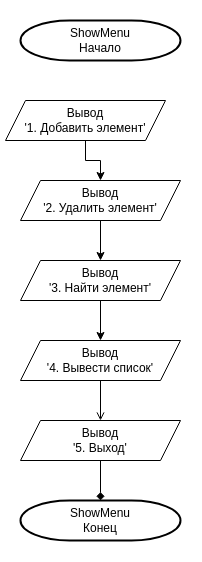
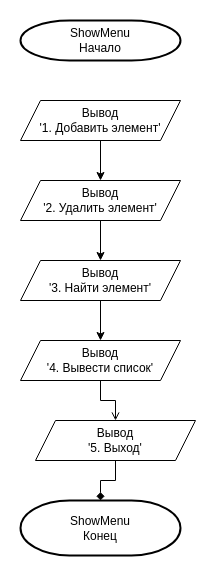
(86, 121) -> (101, 121)
(101, 441) -> (116, 441)
(101, 521) -> (101, 528)
